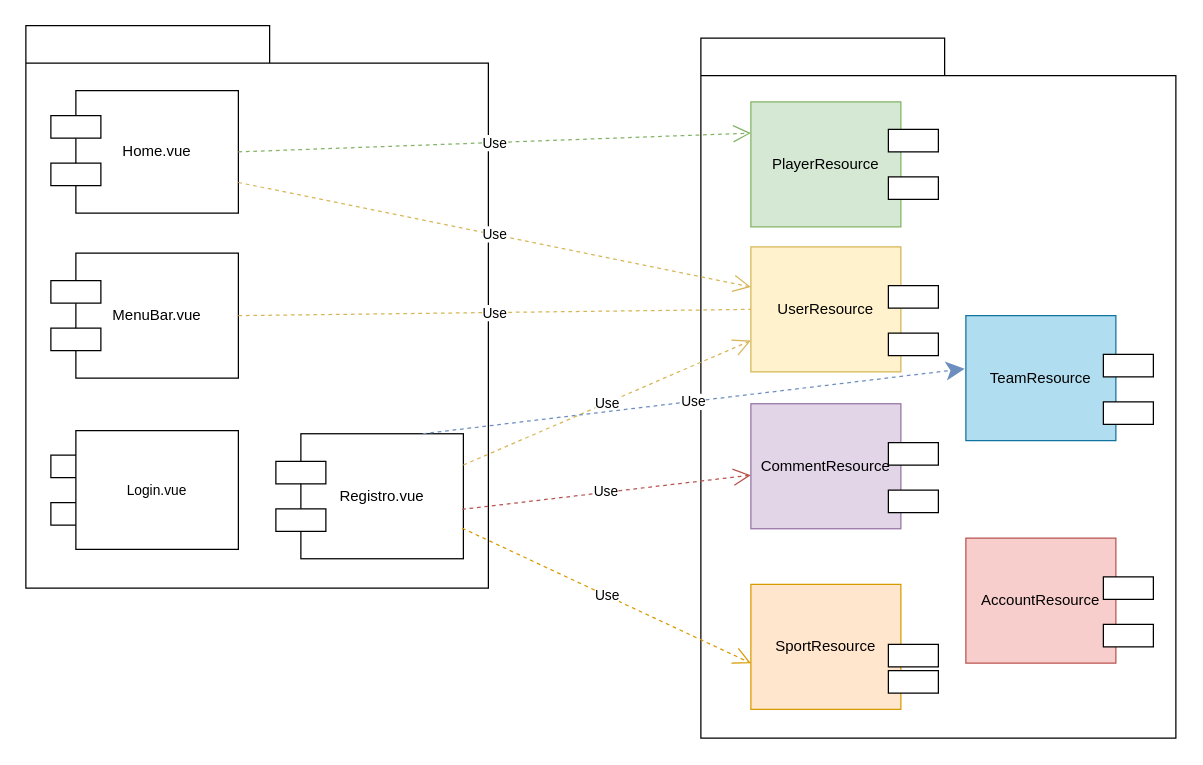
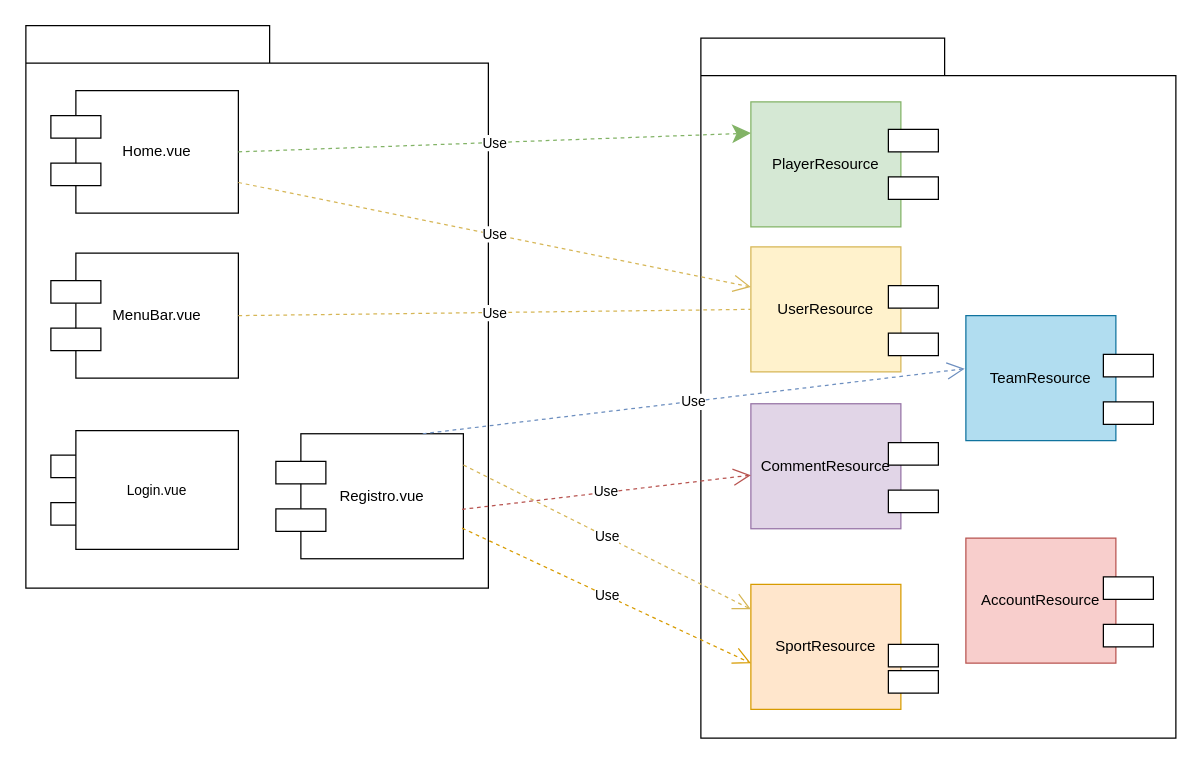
(740, 134) -> (735, 134)
(949, 371) -> (954, 370)
(666, 377) -> (606, 536)
